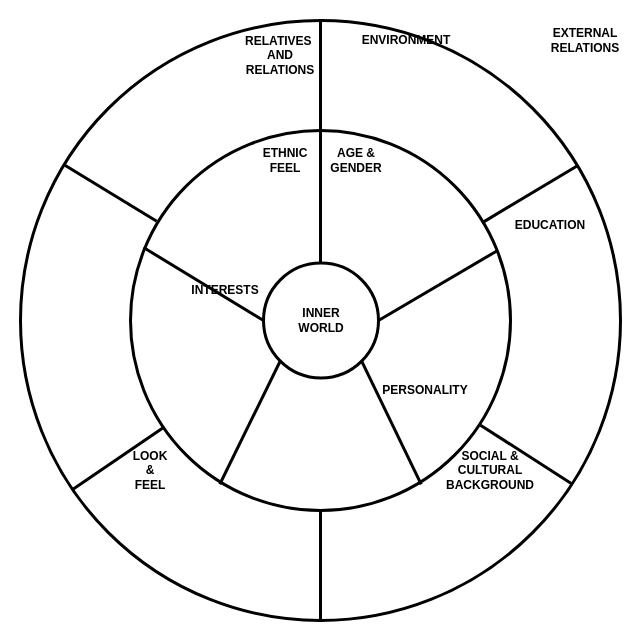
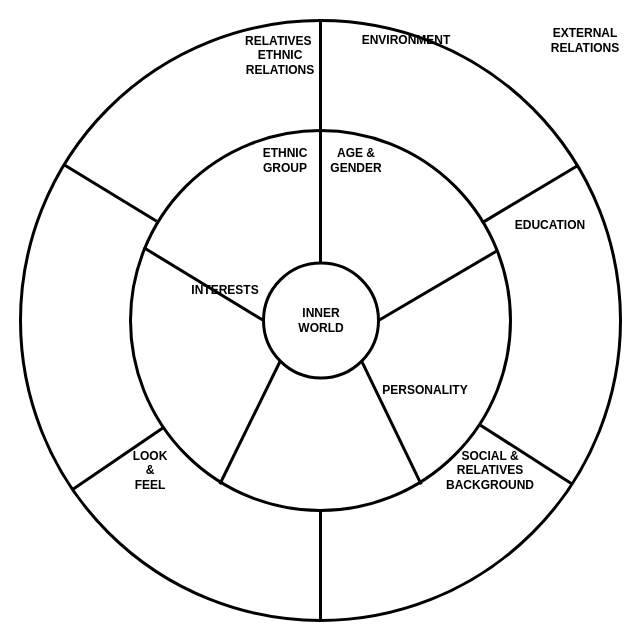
(281, 56) -> (281, 56)
(286, 161) -> (286, 161)
(491, 471) -> (491, 471)
